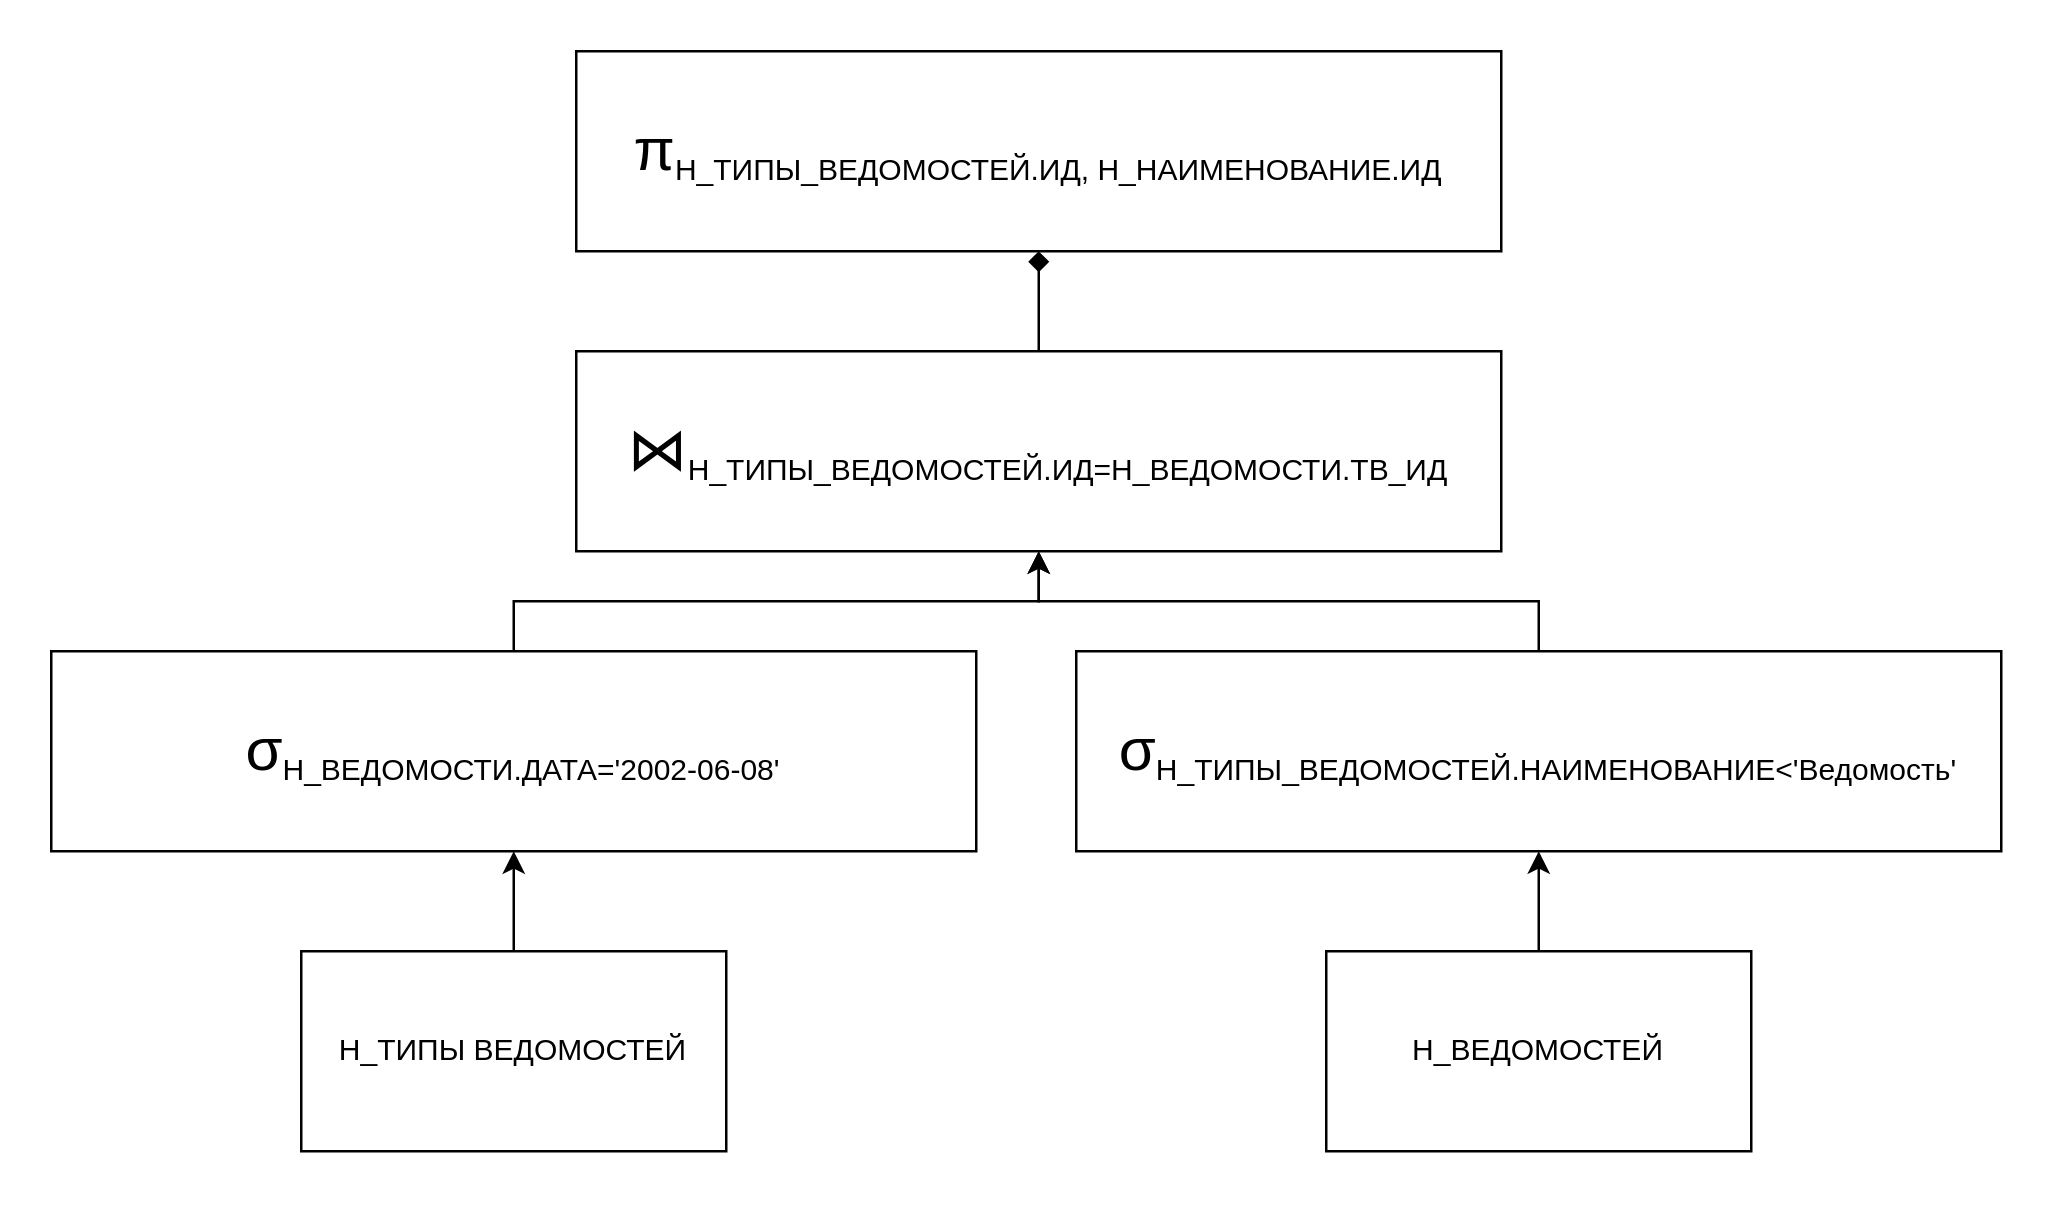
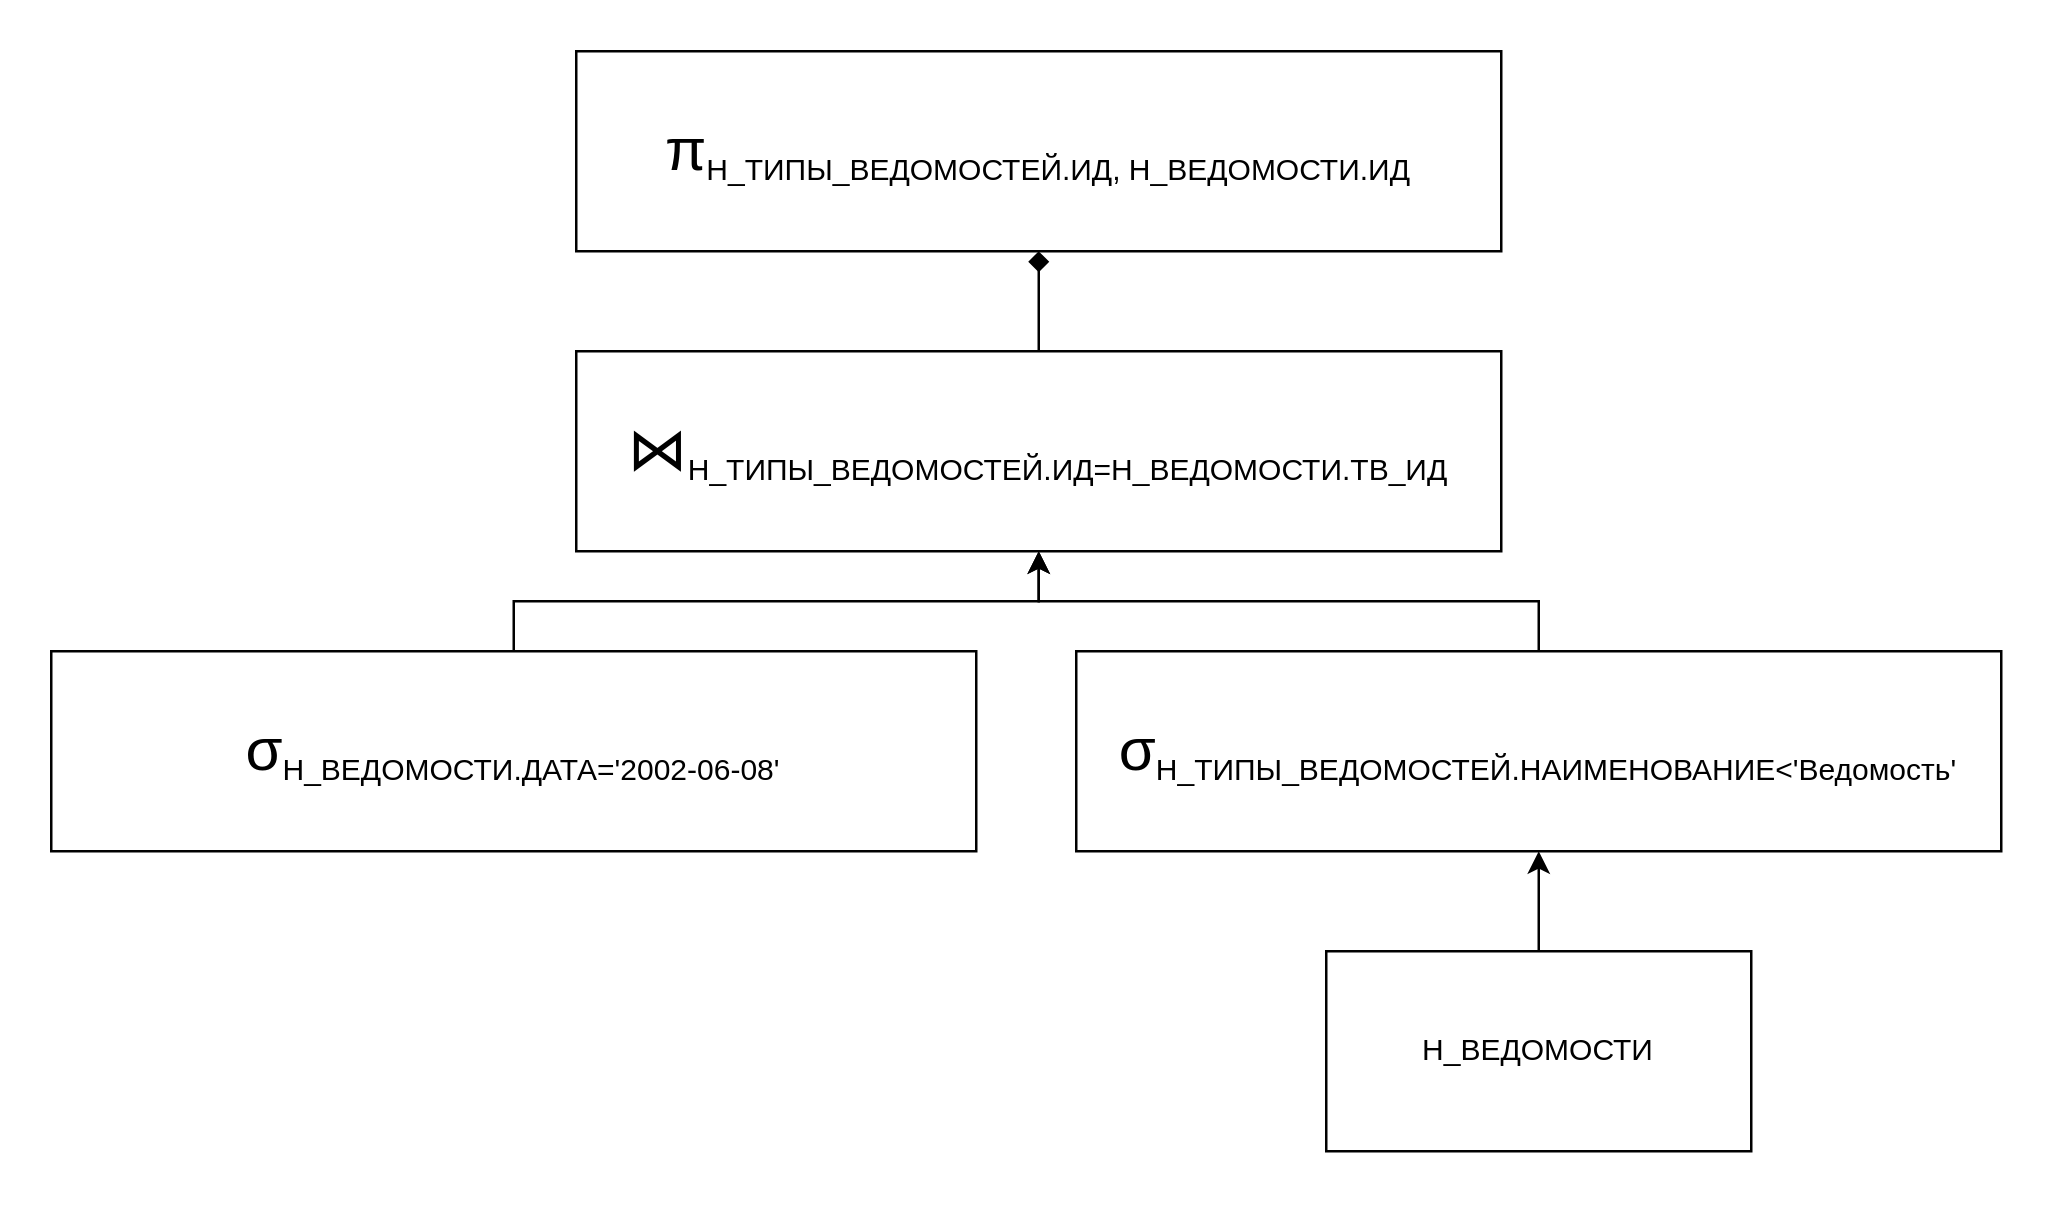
(1039, 151) -> (1039, 151)
(514, 909) -> none
(514, 1051) -> none
(1539, 1051) -> (1539, 1051)
